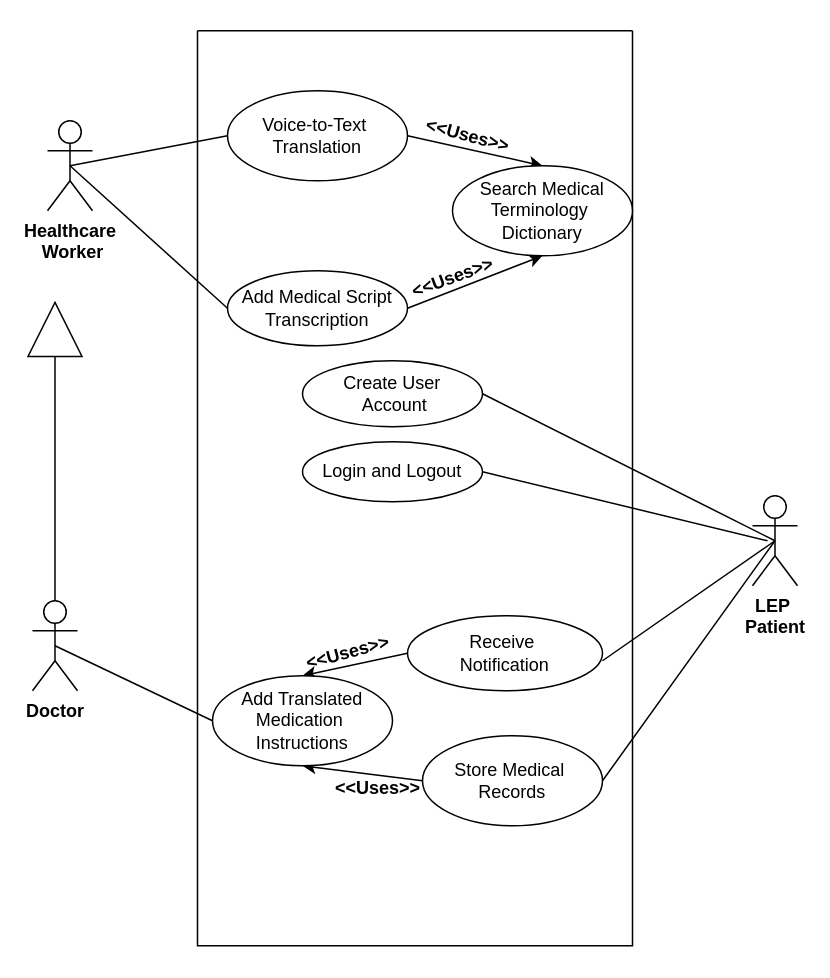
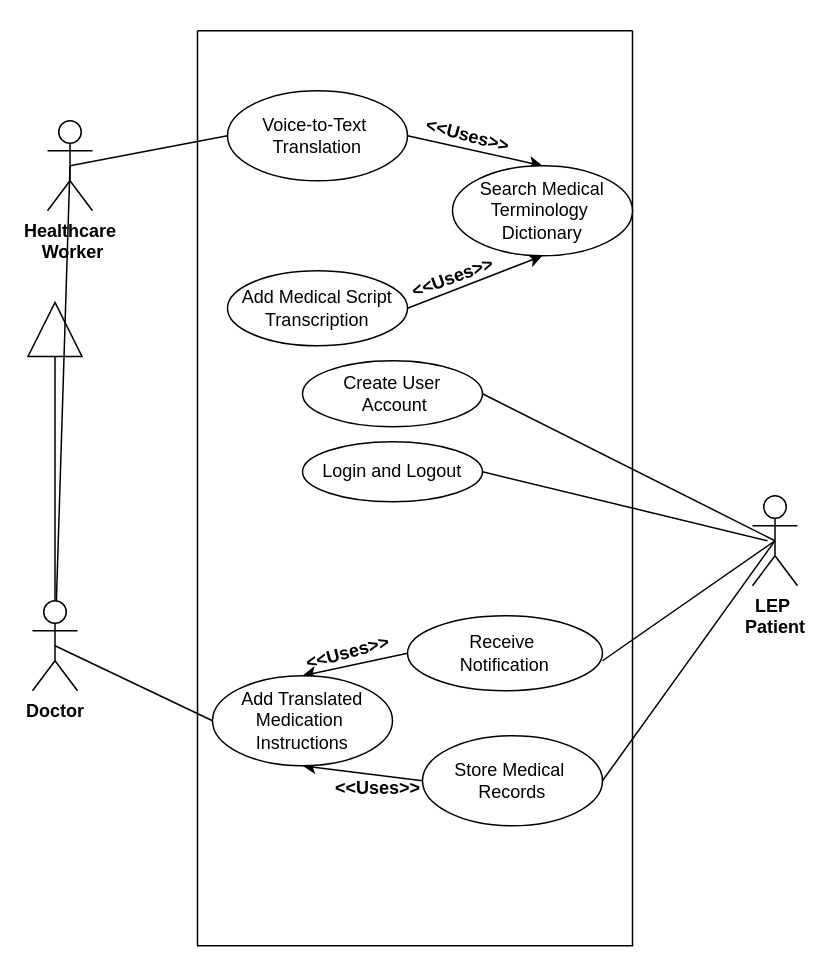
(149, 238) -> (63, 393)
